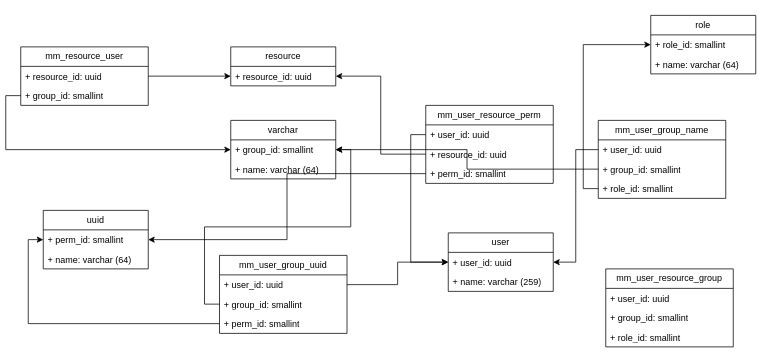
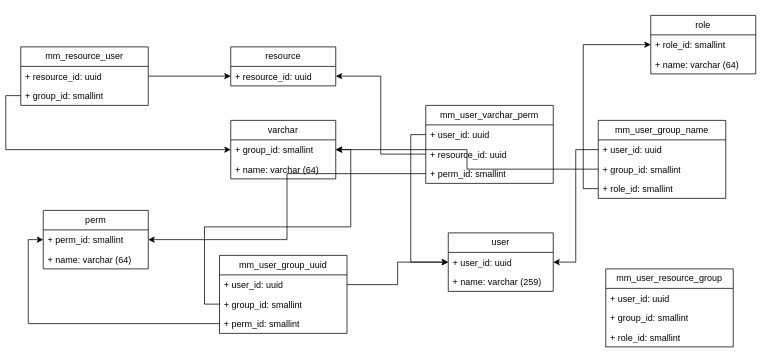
(489, 115) -> (489, 115)
(96, 220) -> (96, 220)
